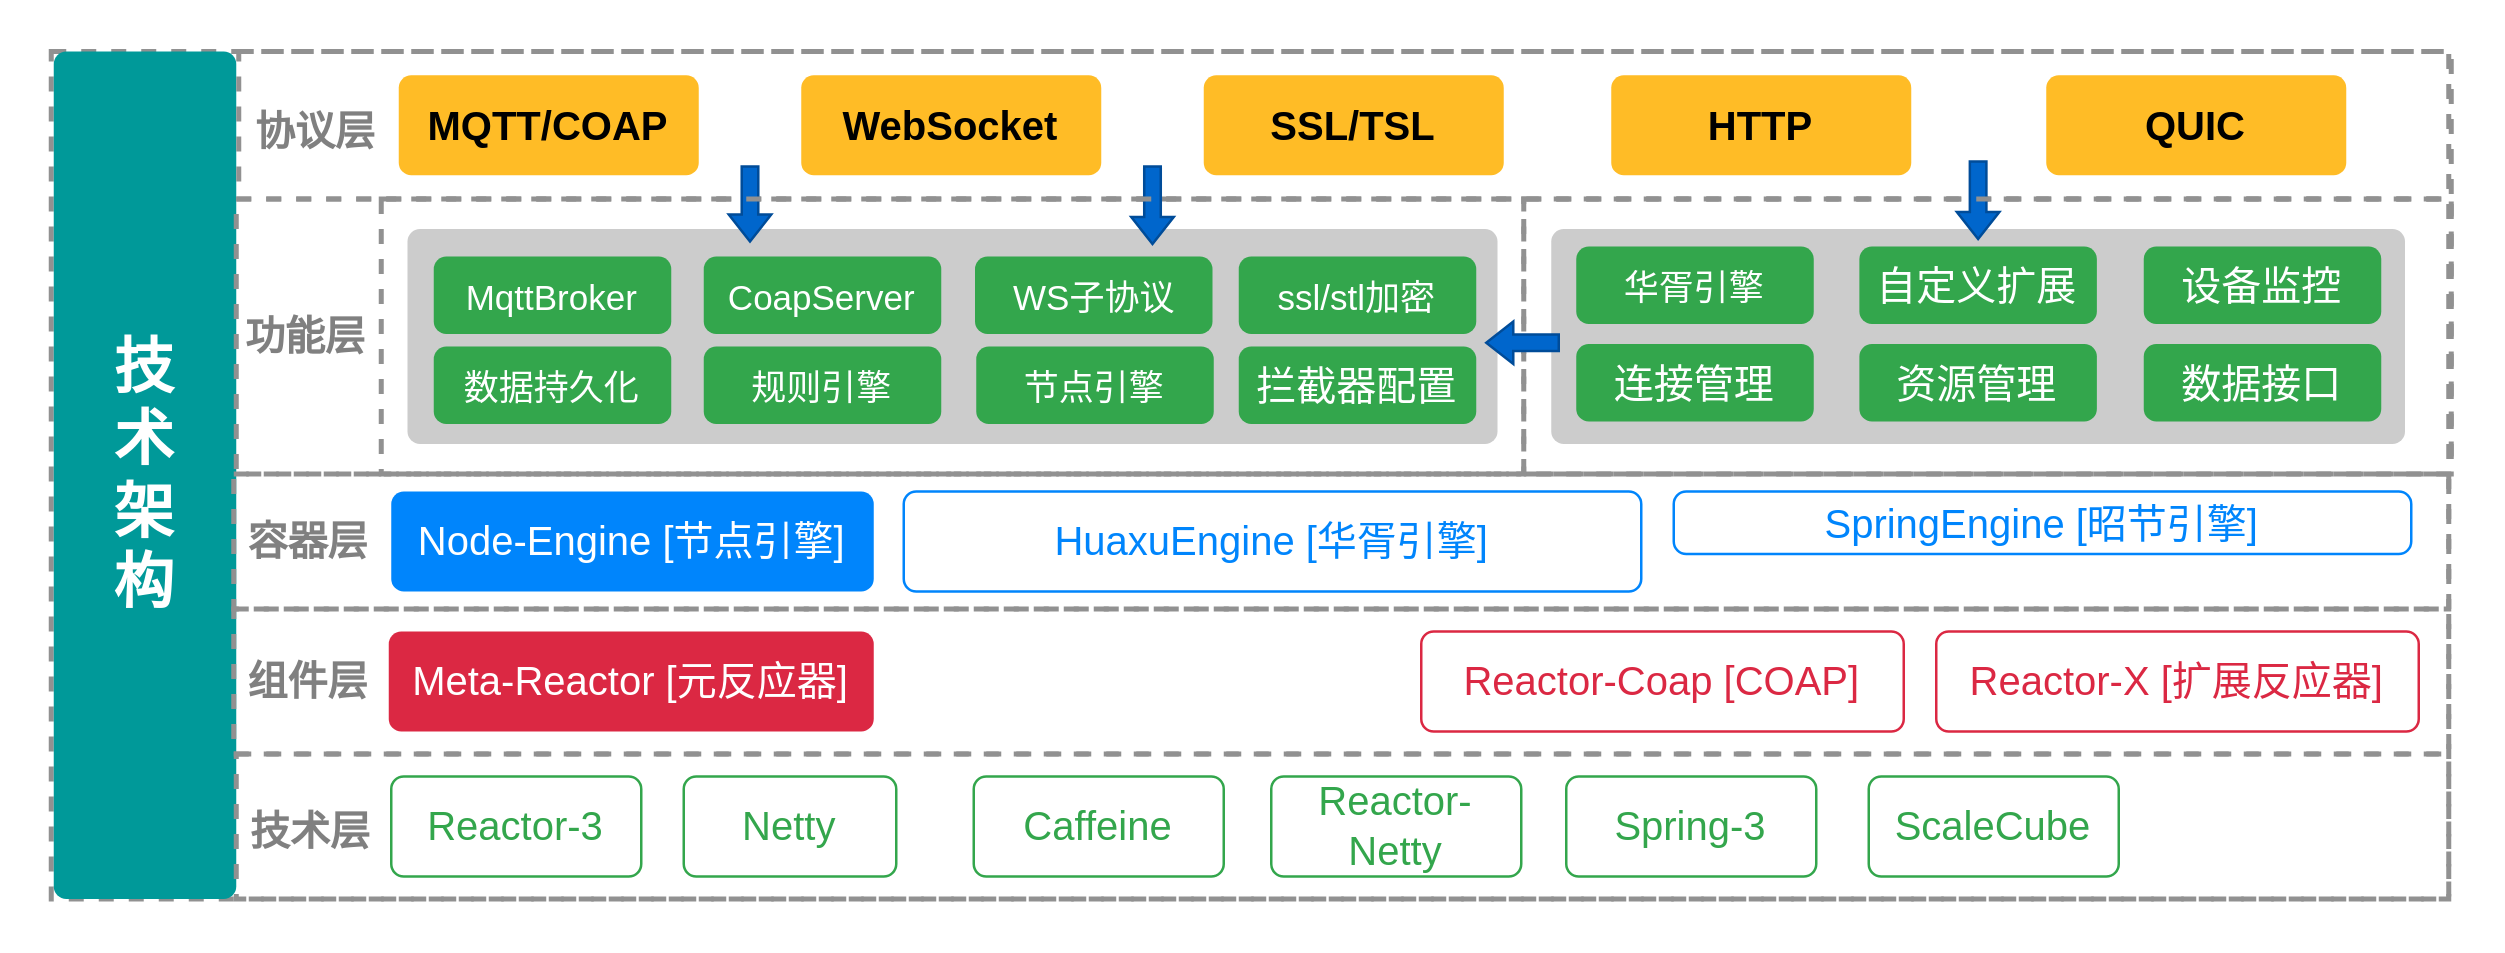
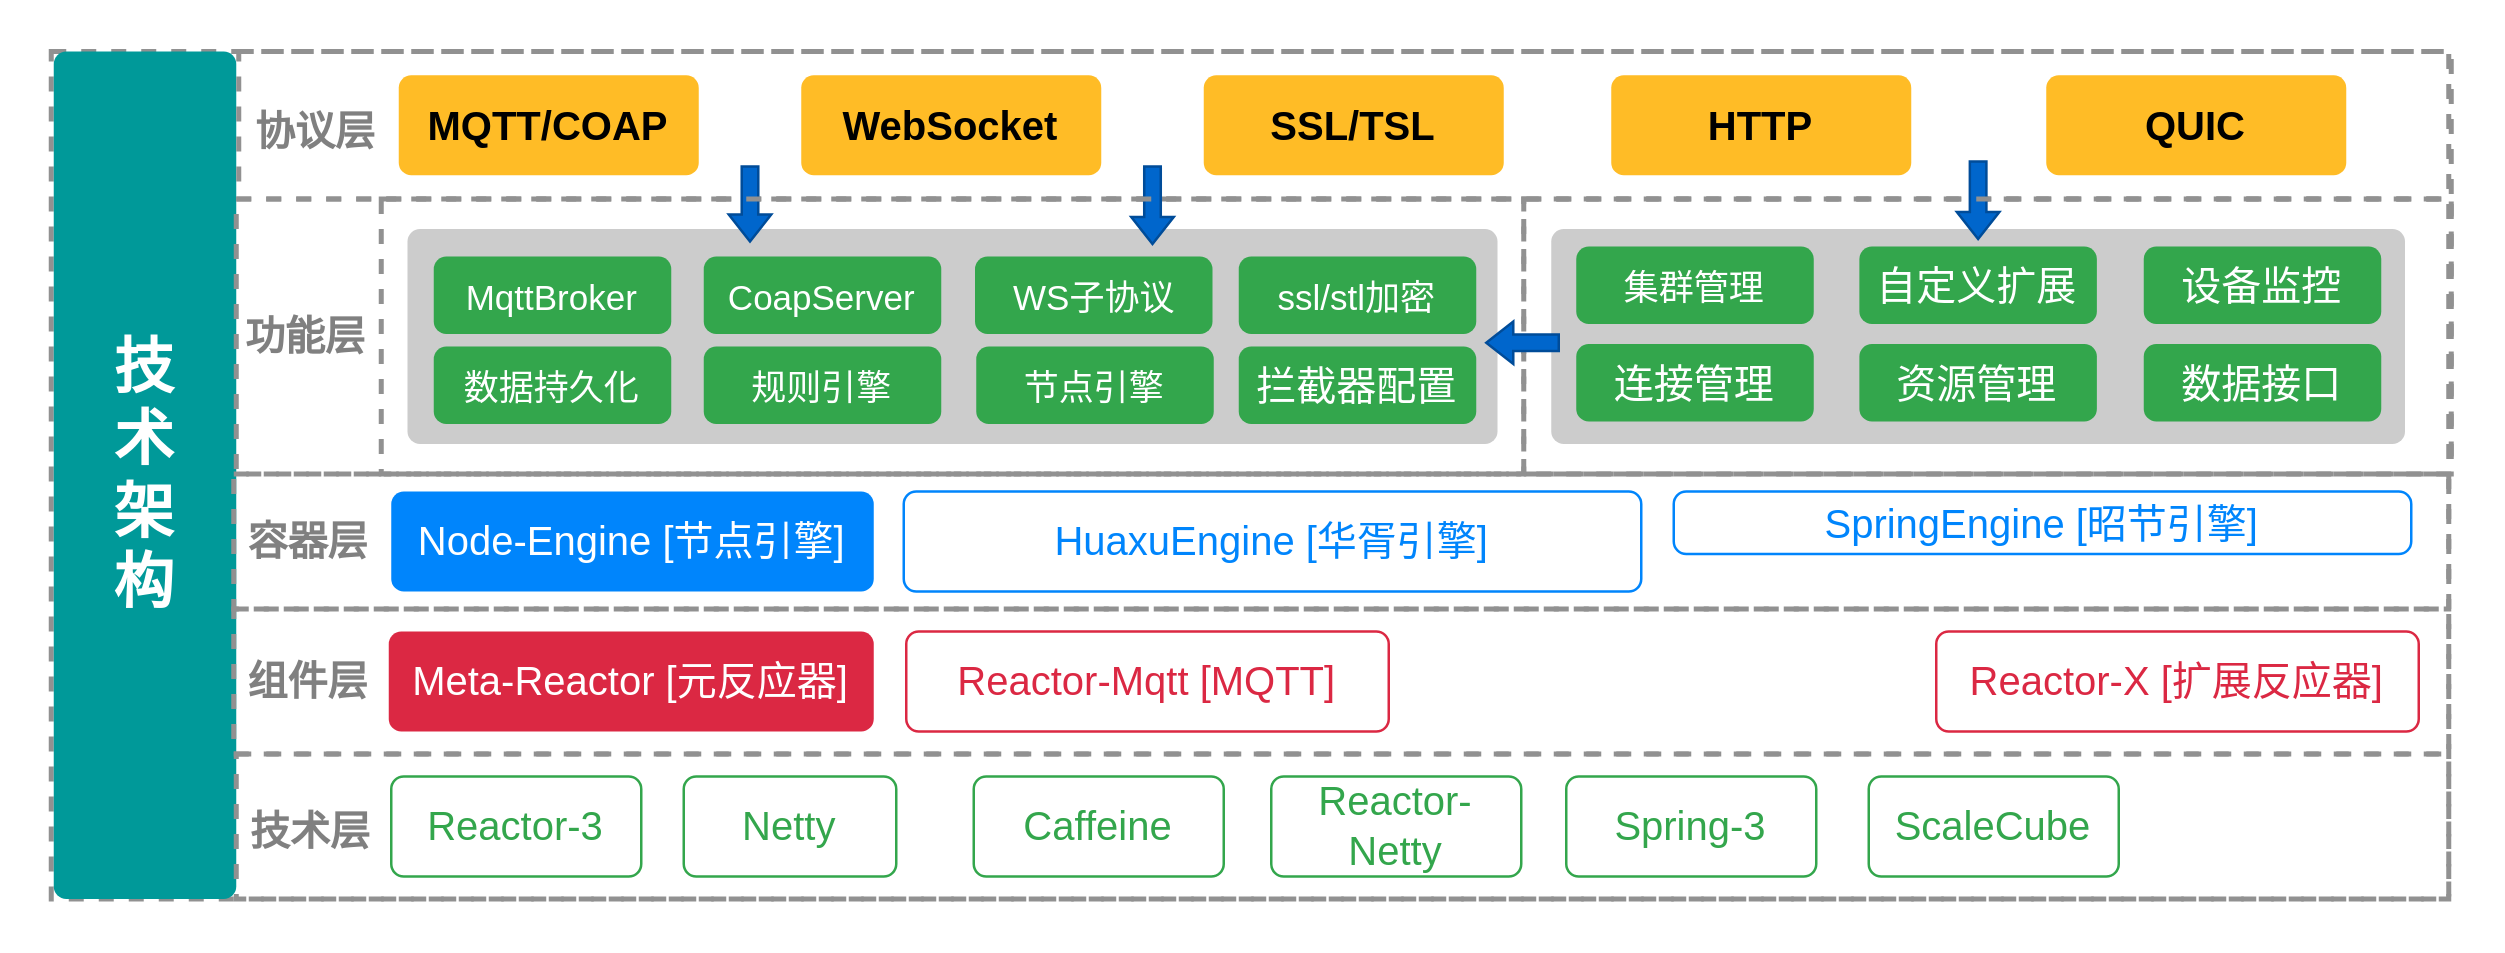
(1695, 286) -> (1695, 286)
none -> (1148, 681)
(1663, 681) -> none
